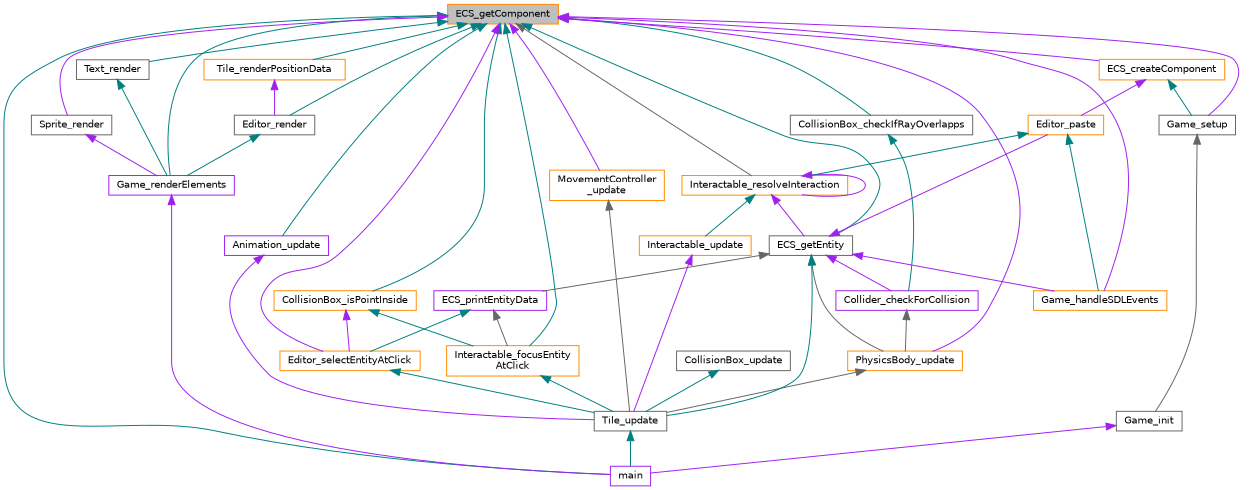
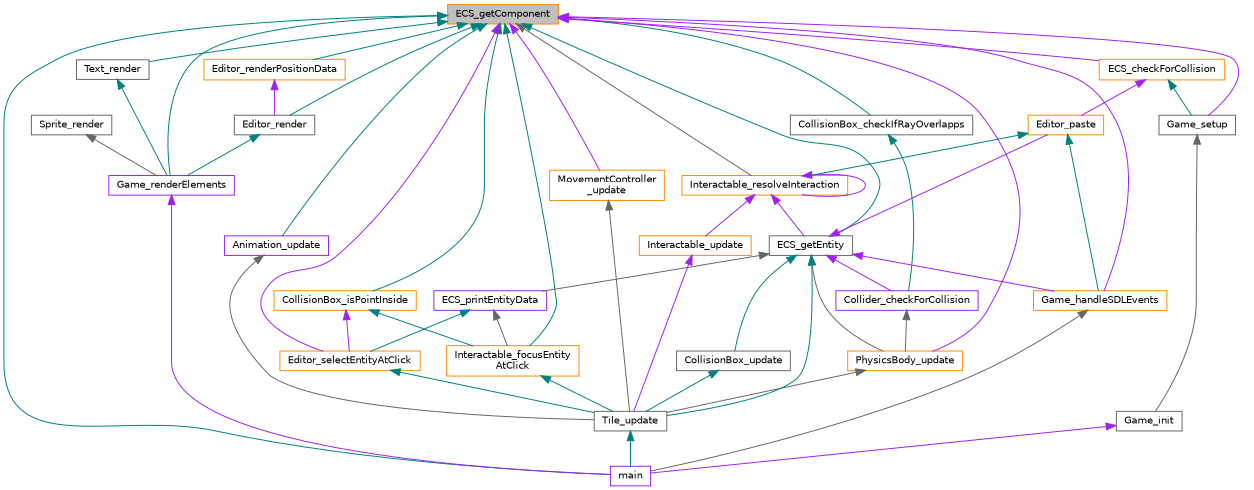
(221, 29) -> none
(275, 70) -> (275, 70)
(1162, 70) -> (1162, 70)
(126, 158) -> (126, 158)
(726, 219) -> (726, 219)
none -> (752, 300)
(363, 403) -> (363, 403)
none -> (873, 413)
